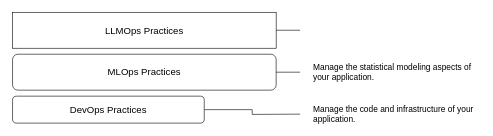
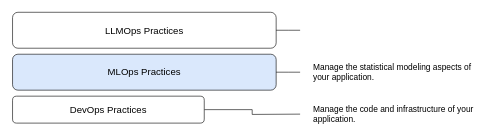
(144, 30) -> (144, 30)
(144, 72) -> (144, 72)
